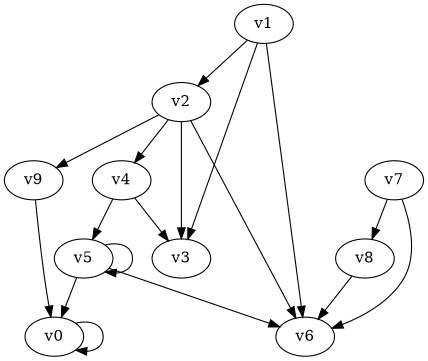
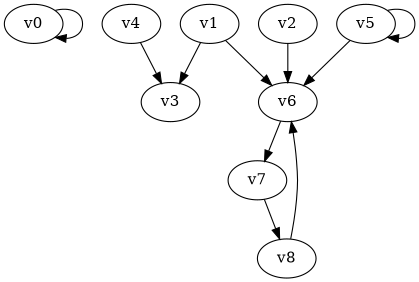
(227, 59) -> none
(155, 137) -> none
(181, 175) -> none
(34, 180) -> none
(105, 214) -> none
(405, 277) -> (275, 136)
(71, 292) -> none
